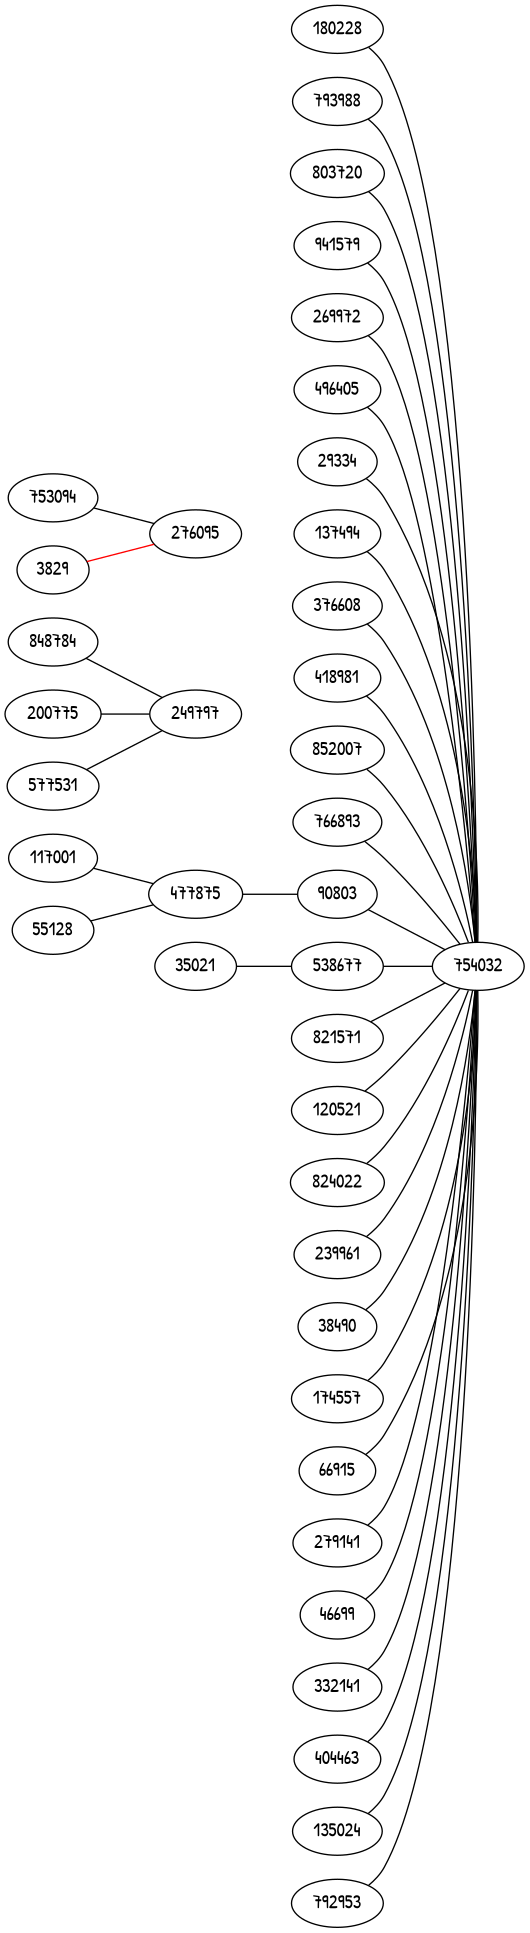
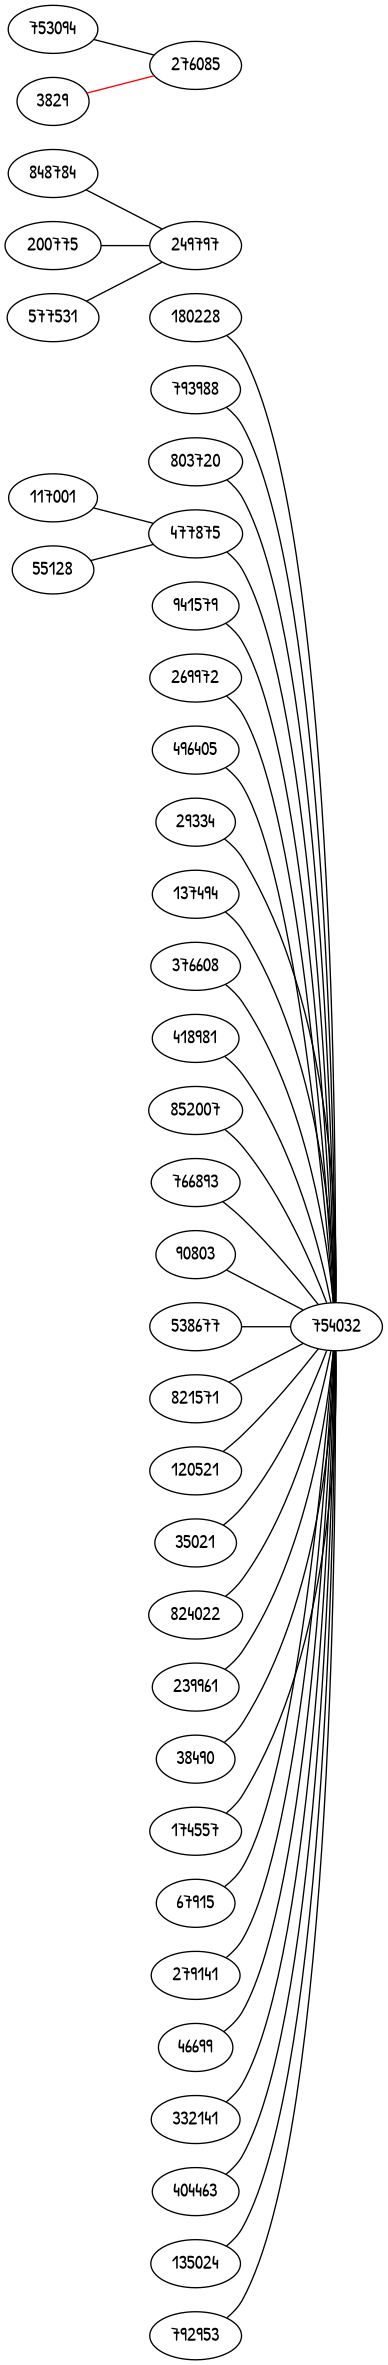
(196, 534) -> (196, 65)
(270, 894) -> (300, 806)
(264, 966) -> (284, 1444)
(337, 1471) -> (196, 1903)
